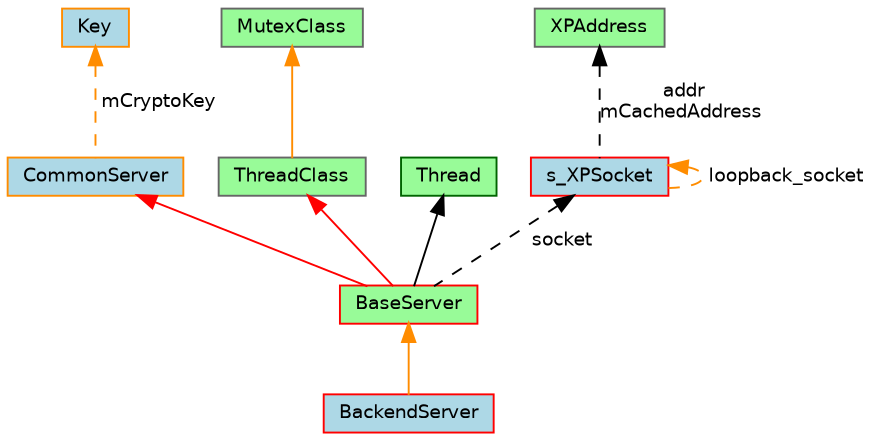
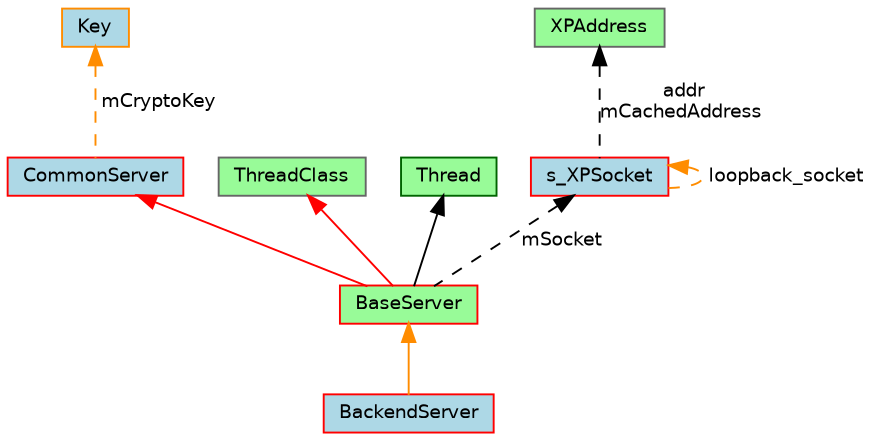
(292, 28) -> none
(95, 177) -> (95, 177)
(560, 241) -> (560, 241)
